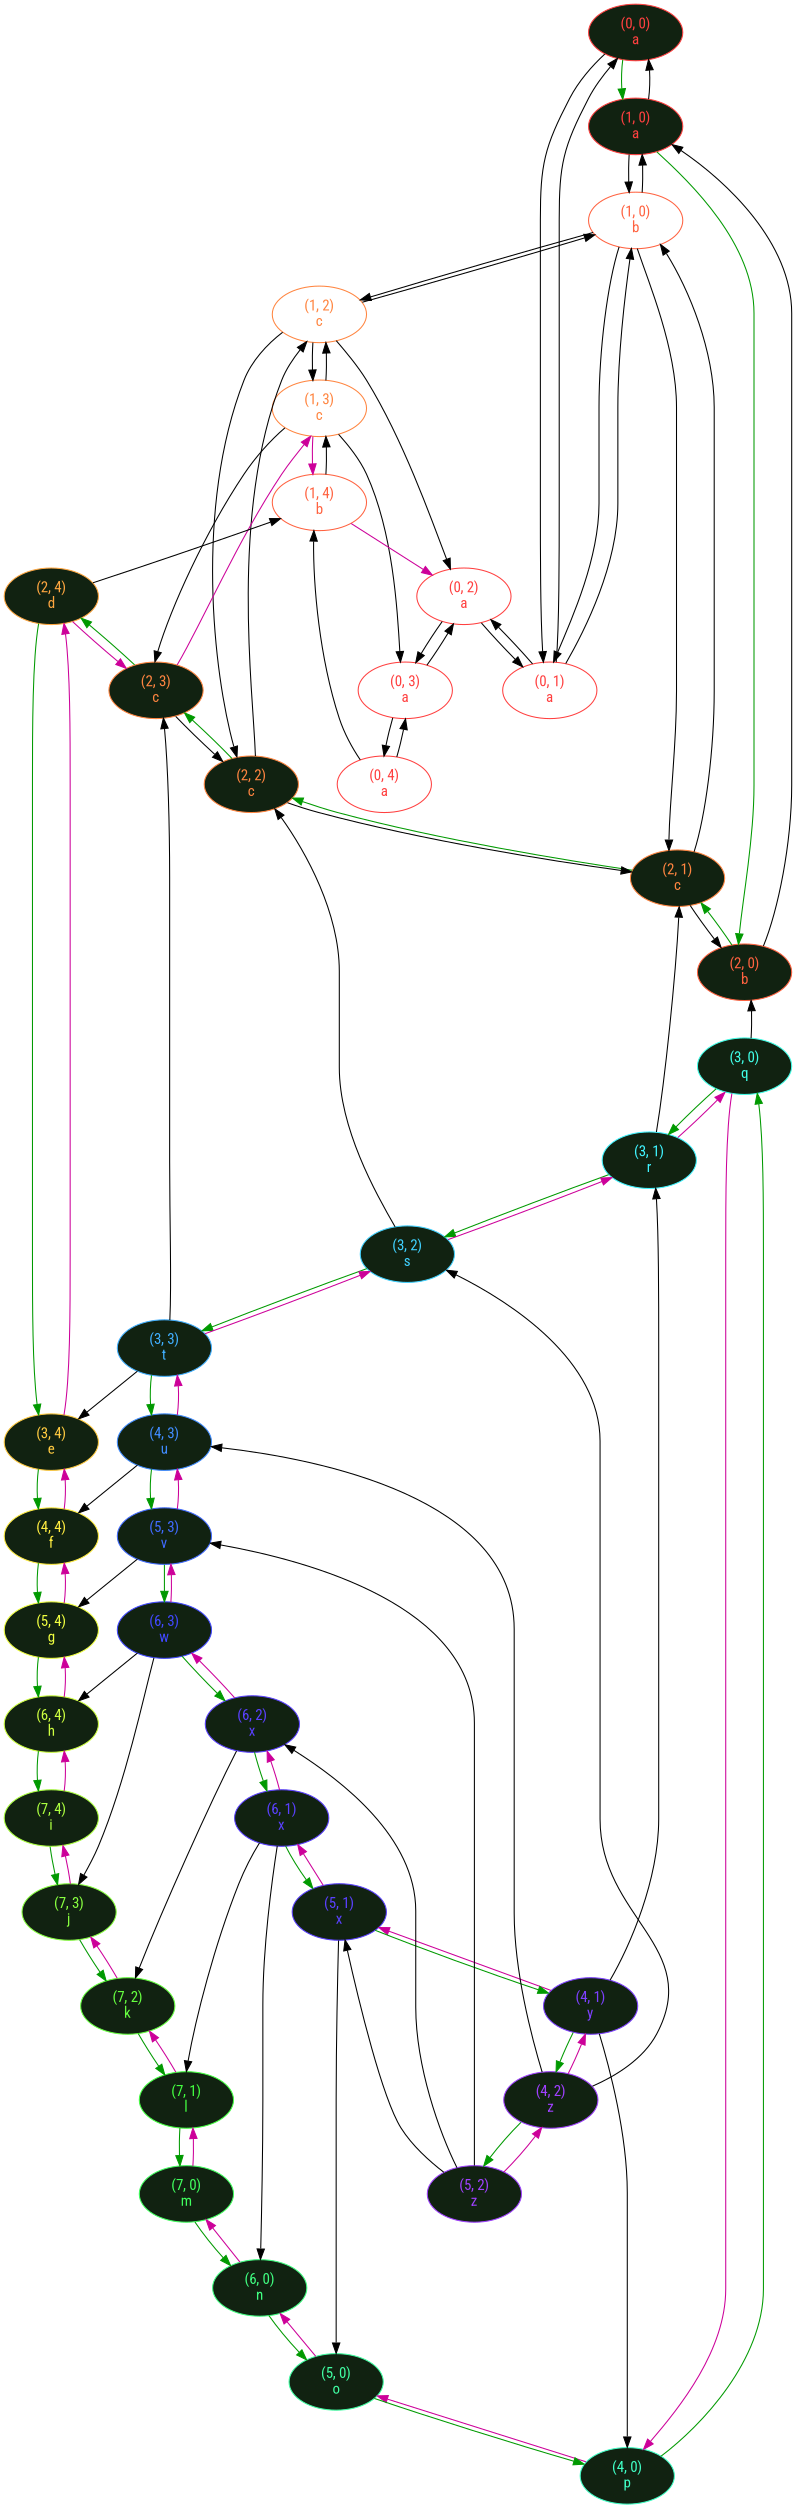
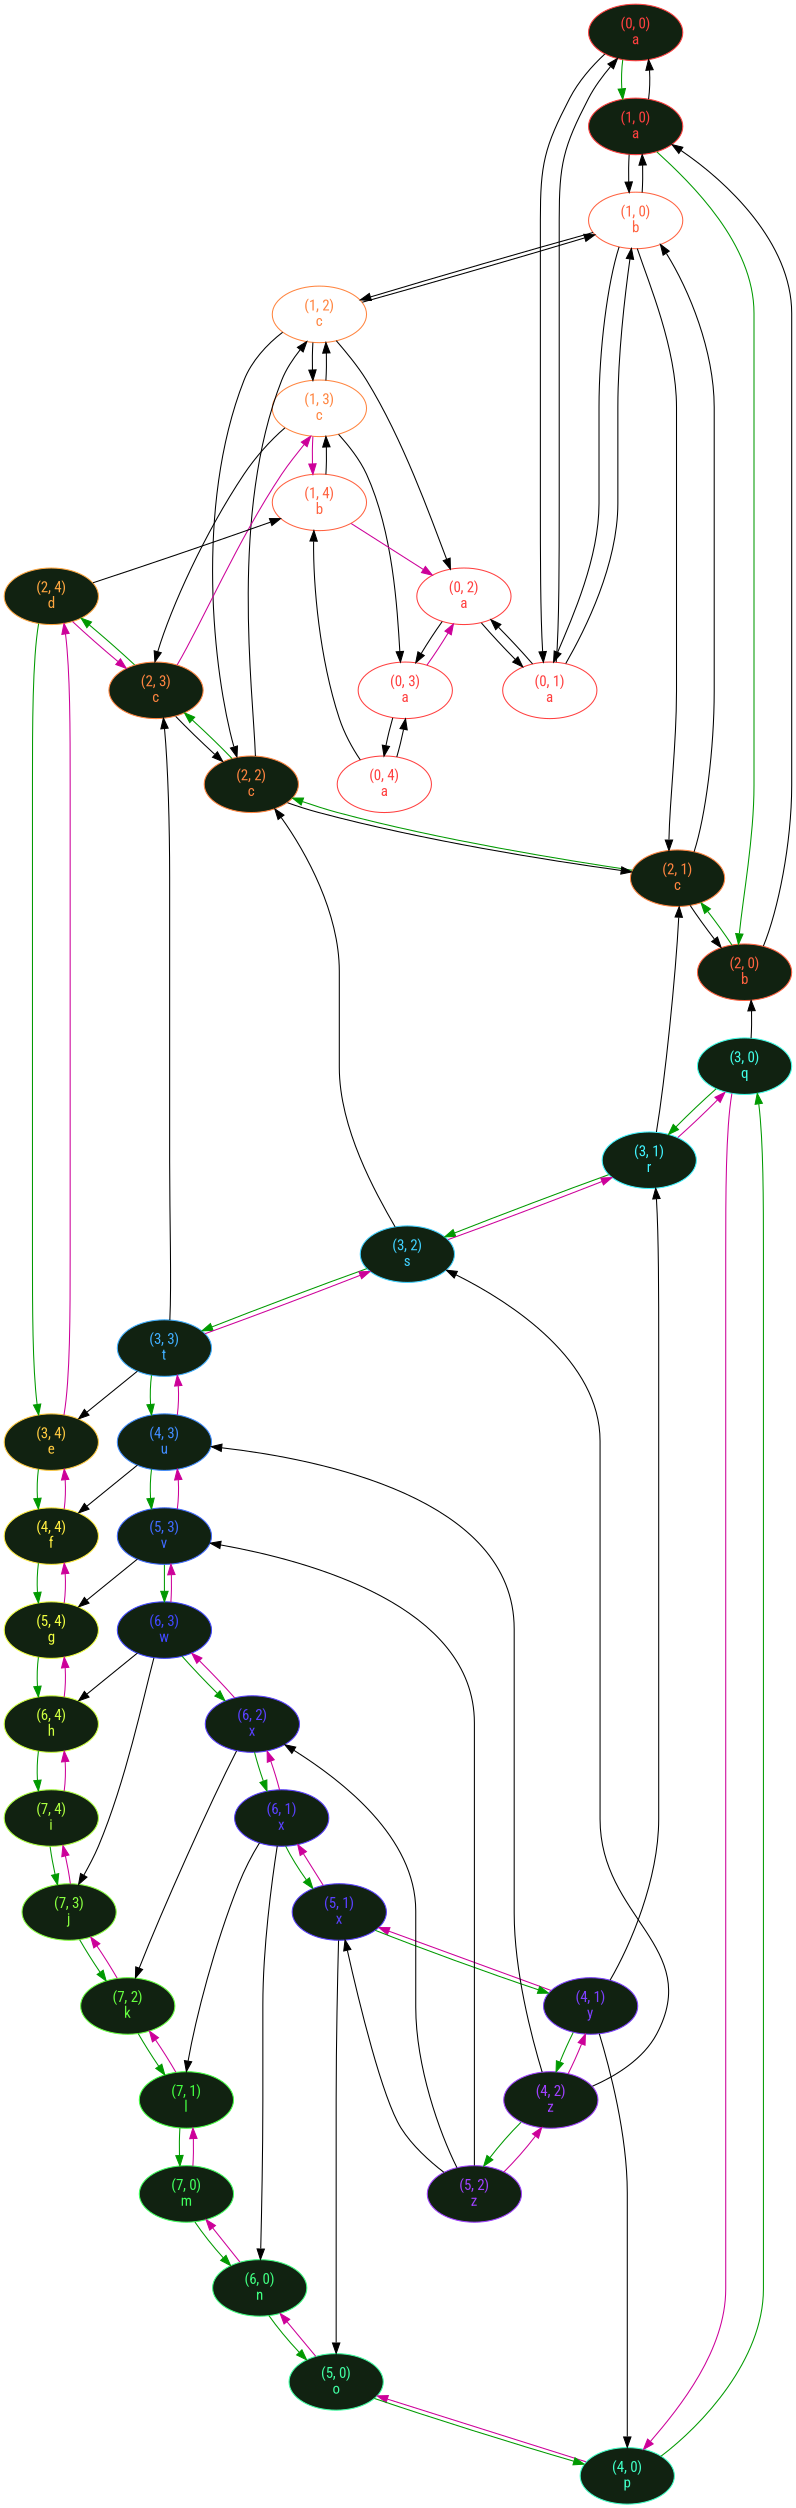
(438, 649) -> (438, 649)
